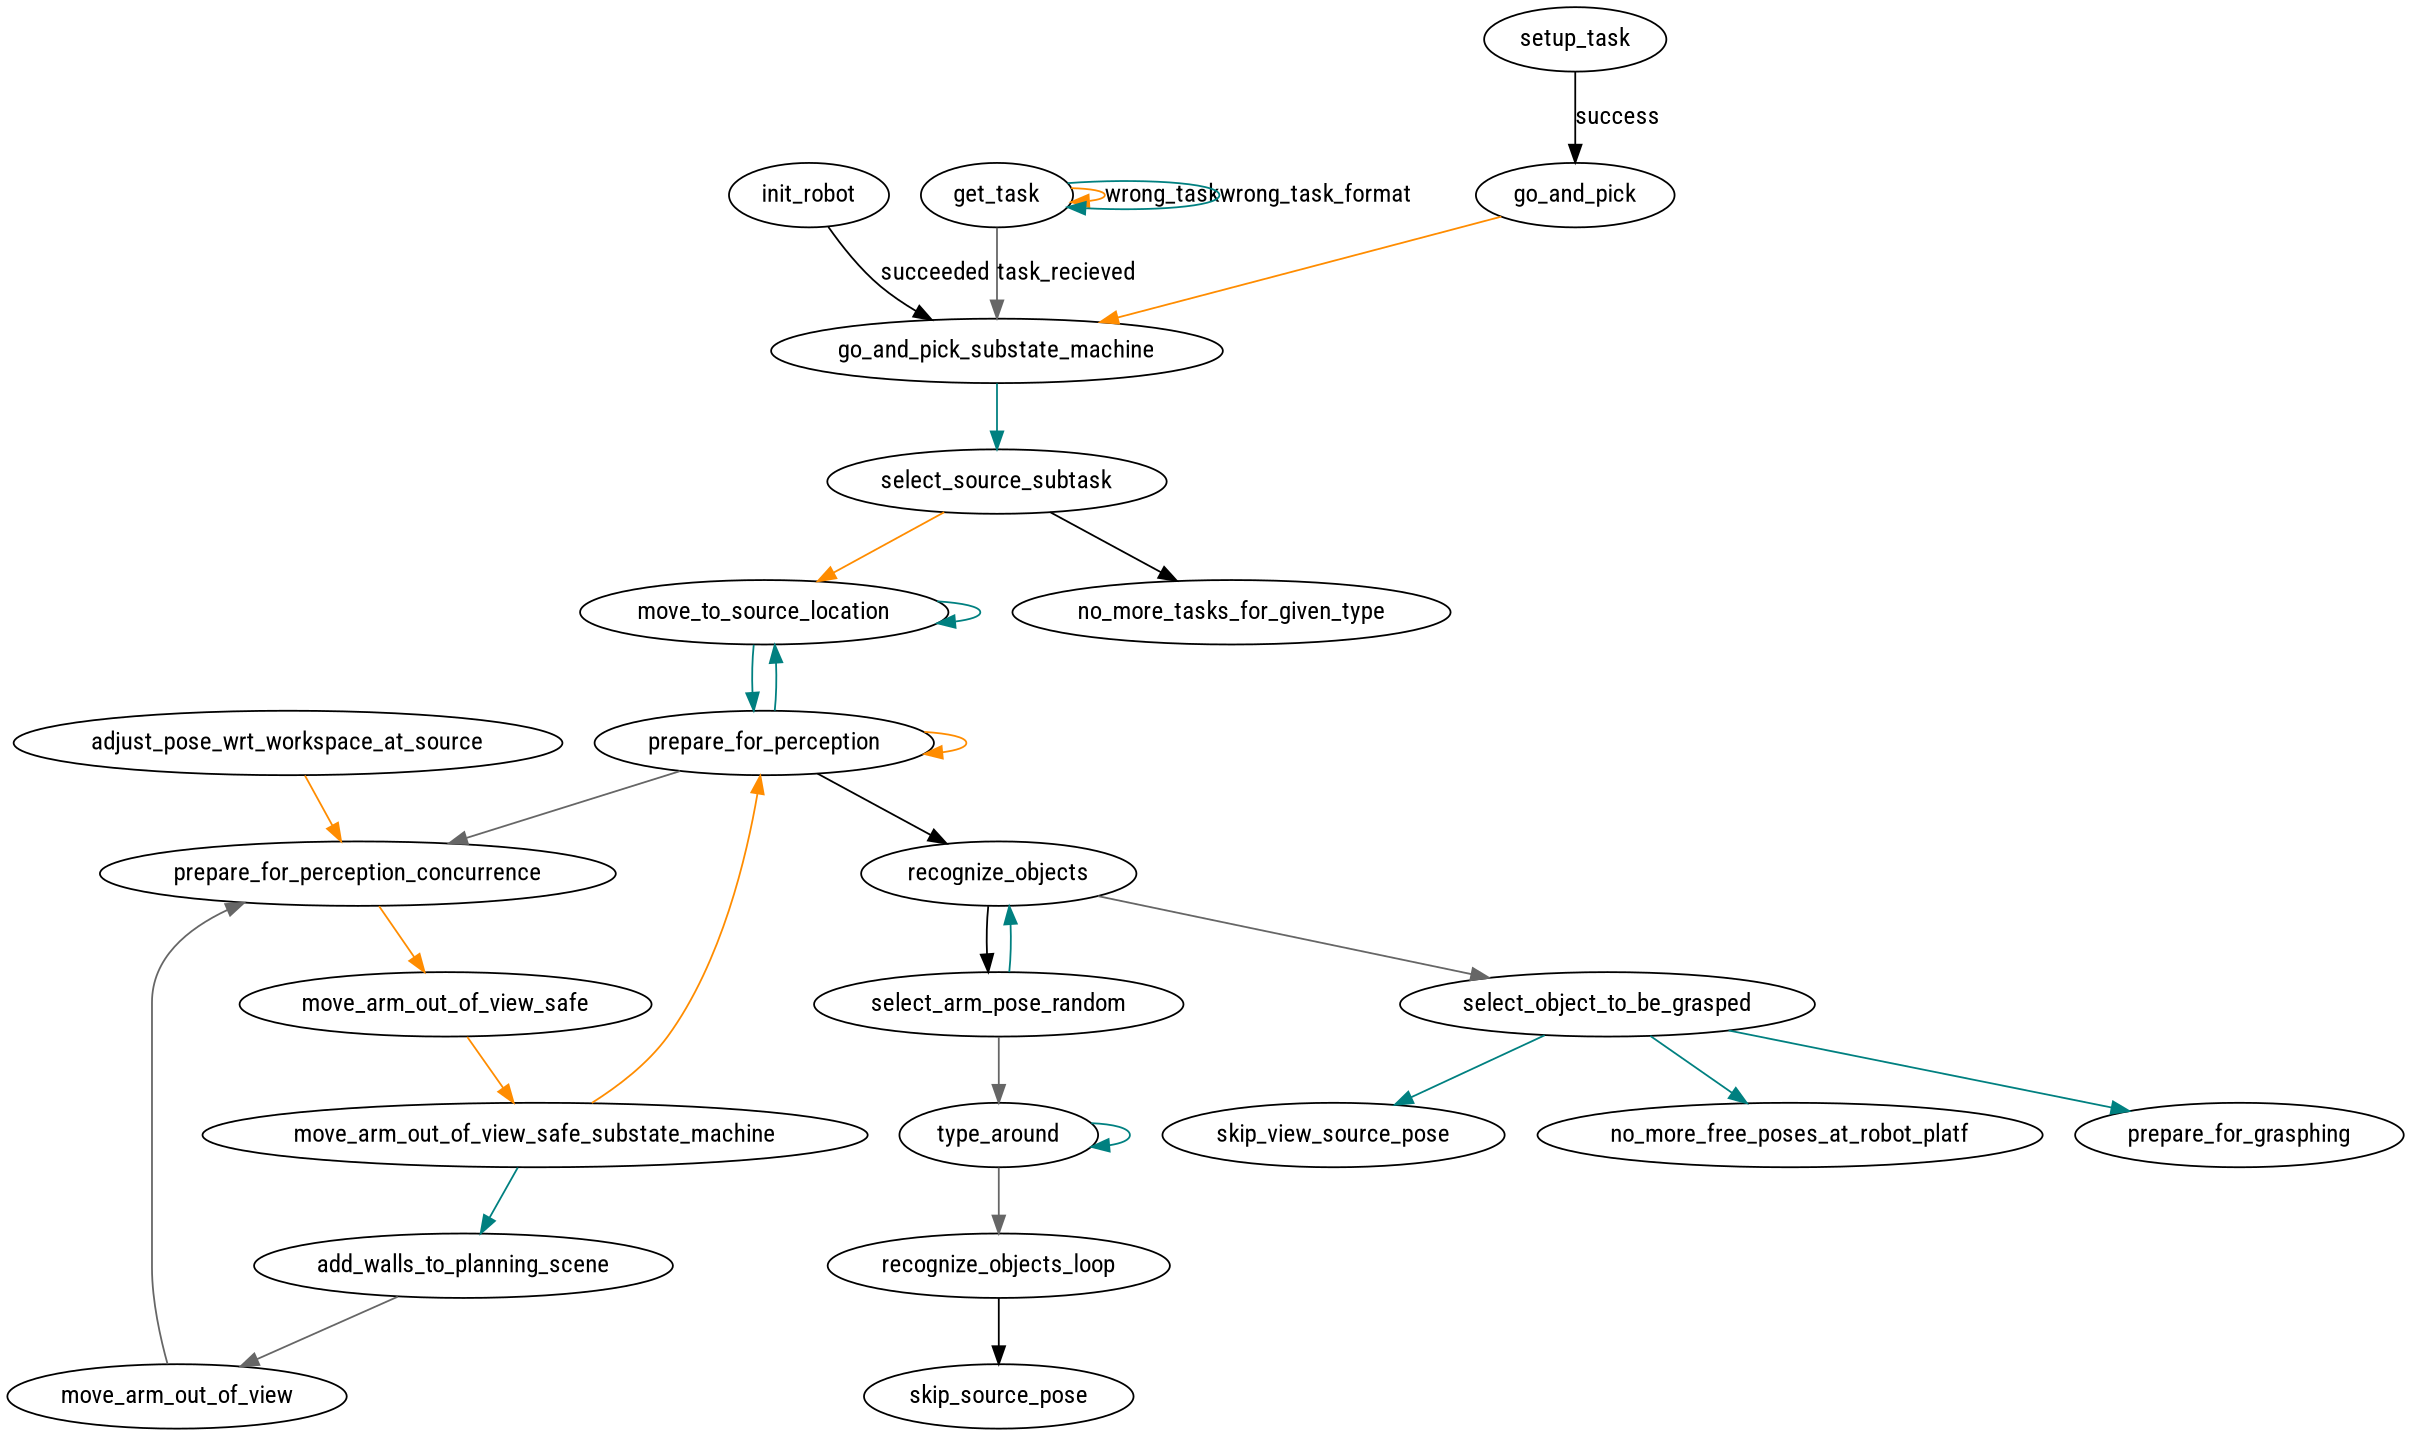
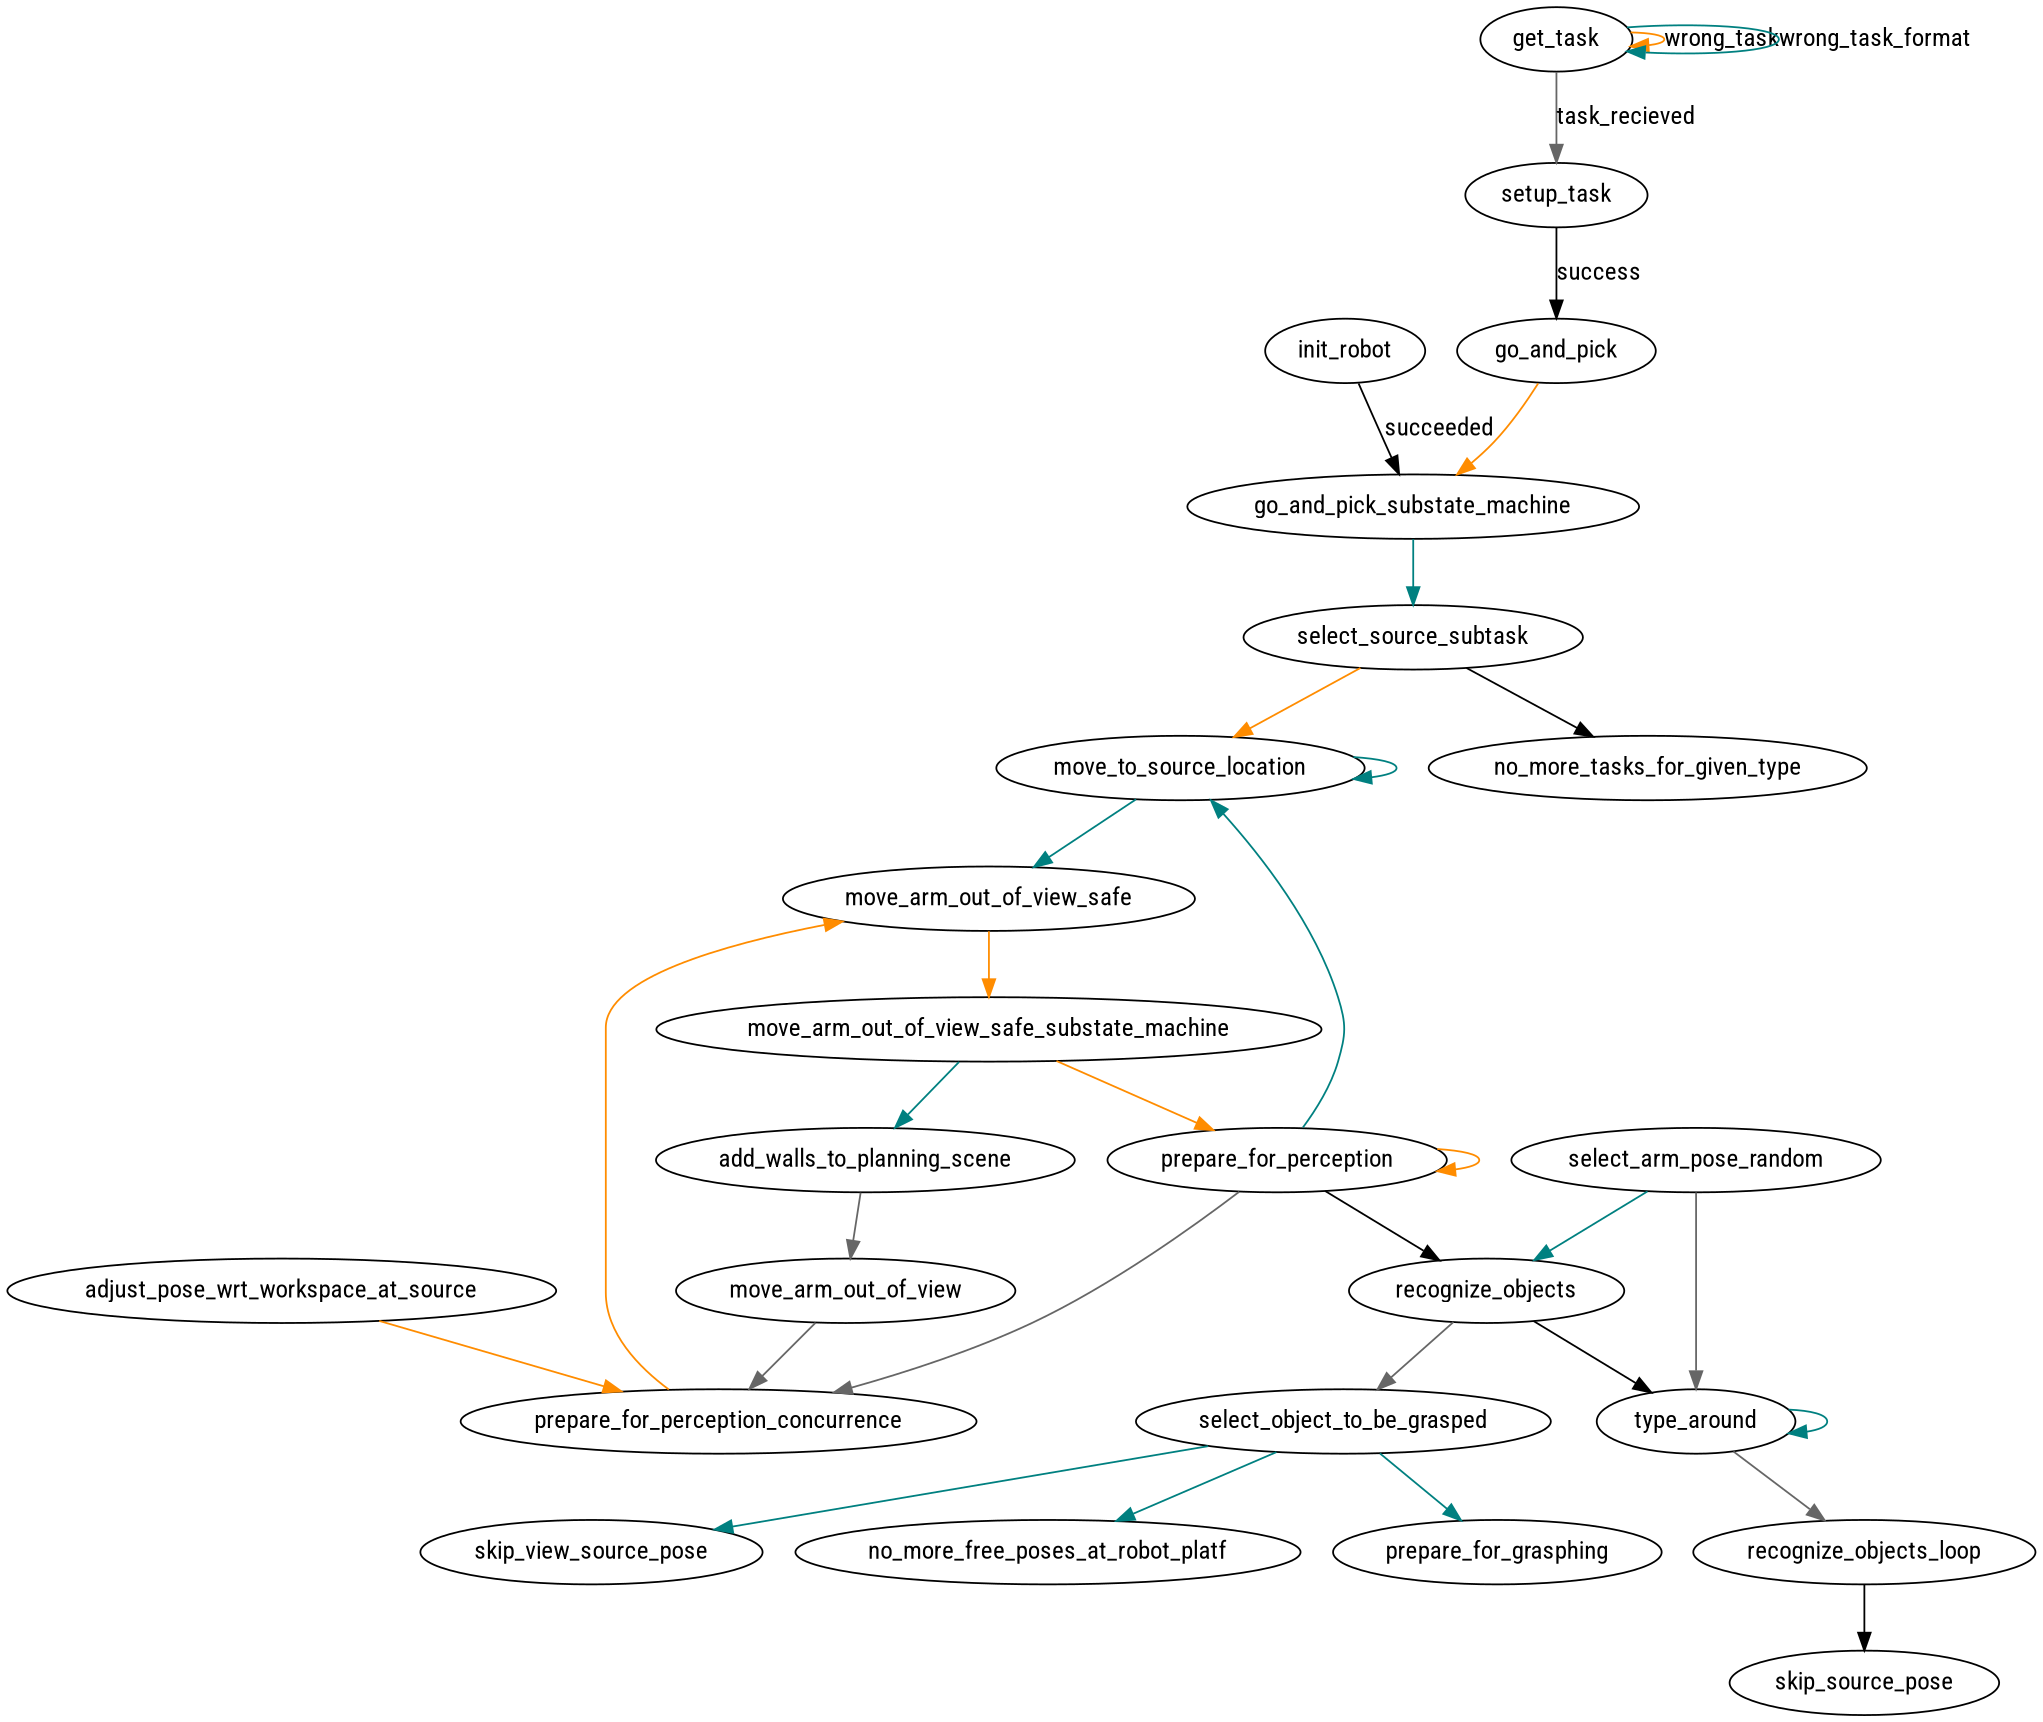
(997, 264) -> (1556, 108)
(752, 669) -> (1092, 828)
(987, 930) -> (1585, 1352)
